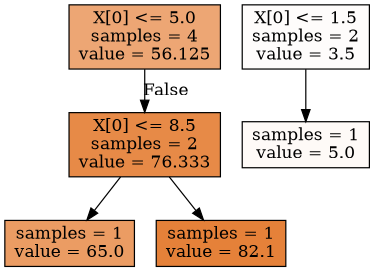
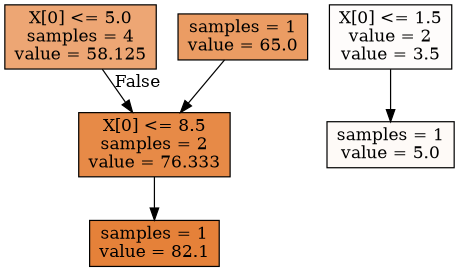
(145, 37) -> (81, 37)
(306, 37) -> (391, 37)
(108, 194) -> (206, 82)
